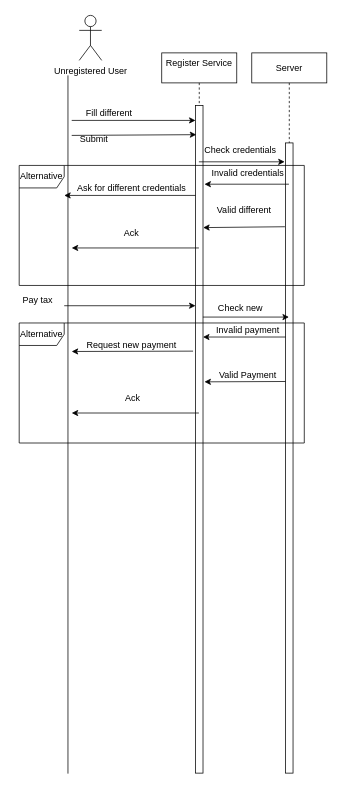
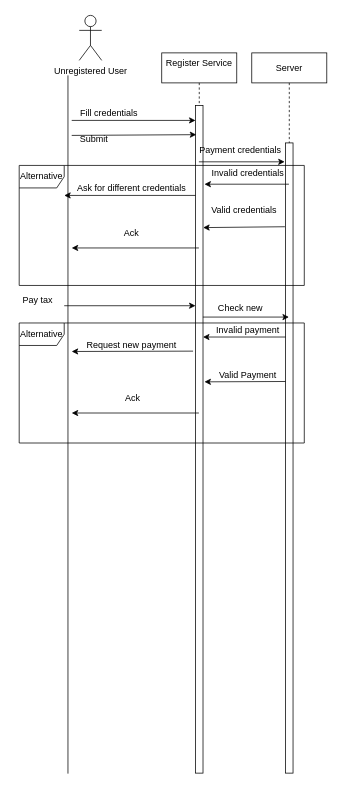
(109, 113) -> (109, 113)
(240, 150) -> (240, 150)
(244, 210) -> (244, 210)
